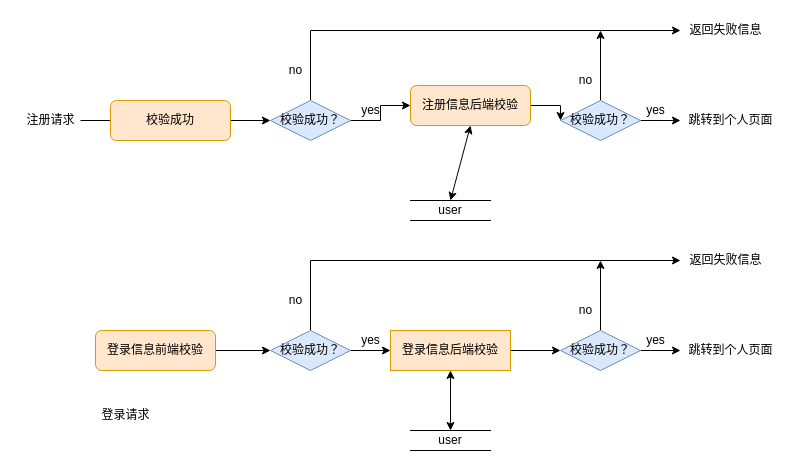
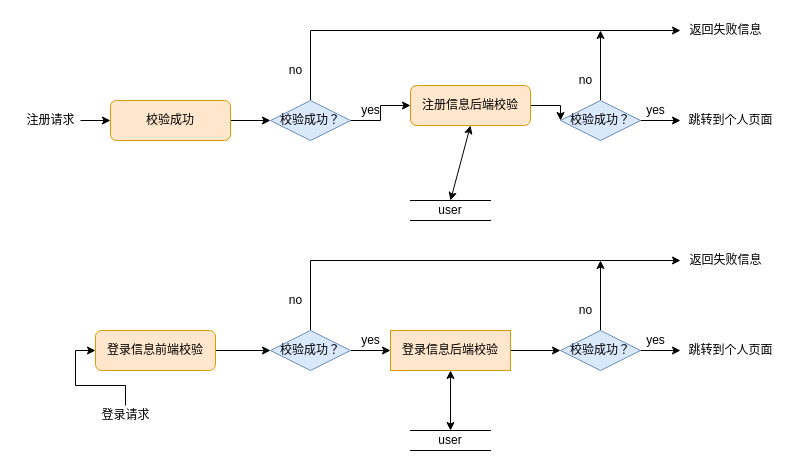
(105, 121) -> (102, 121)
none -> (87, 386)
